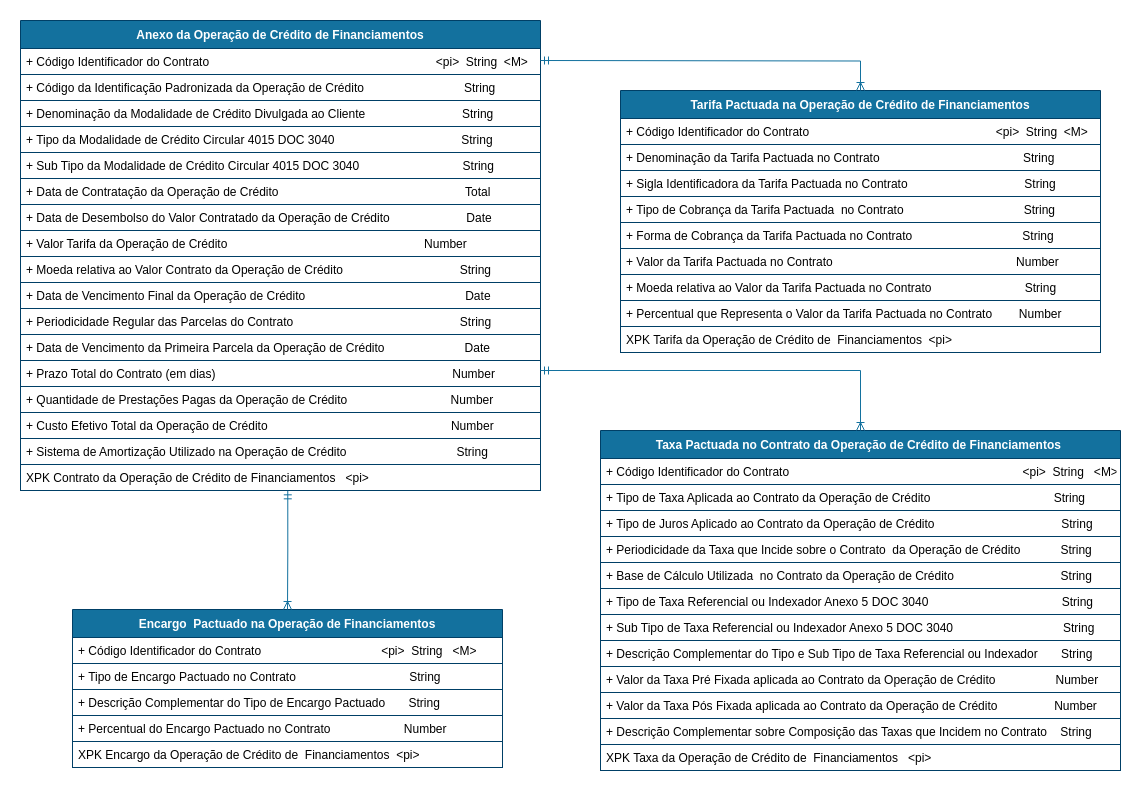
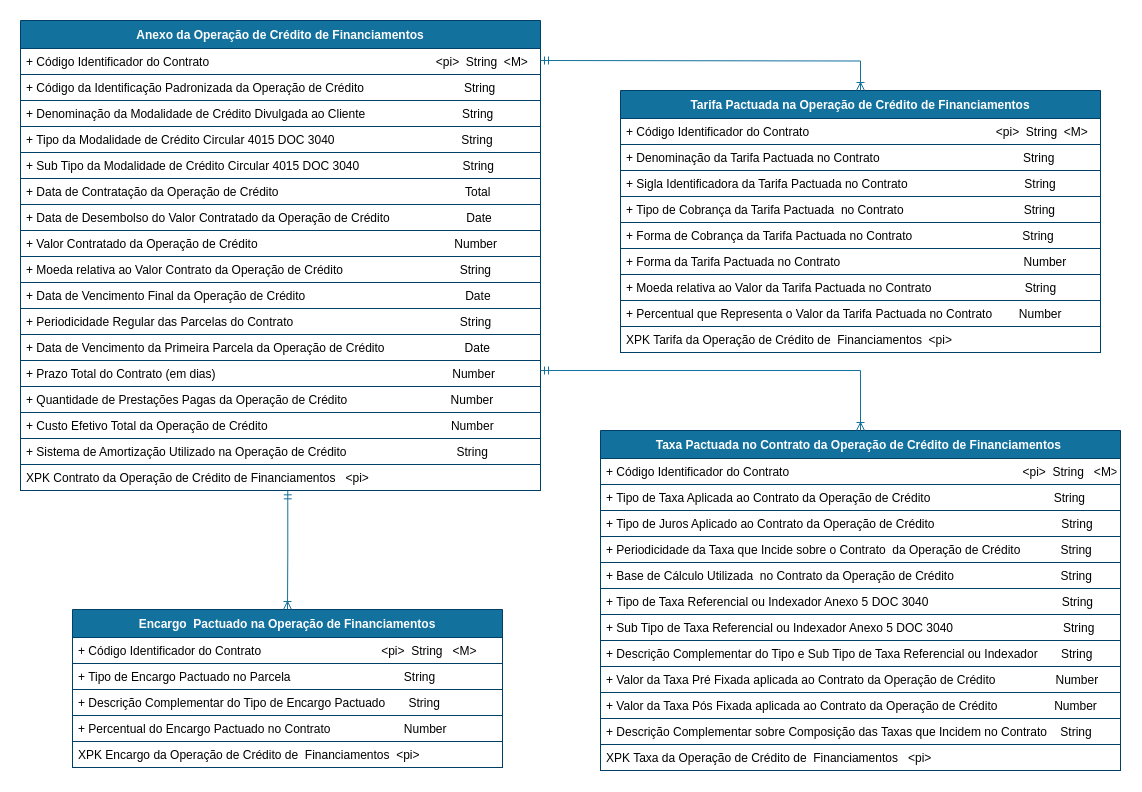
(309, 244) -> (324, 244)
(904, 262) -> (906, 262)
(301, 677) -> (296, 677)
